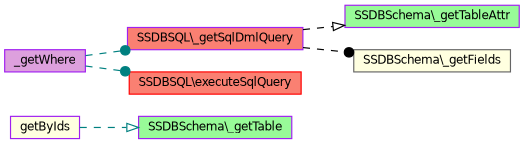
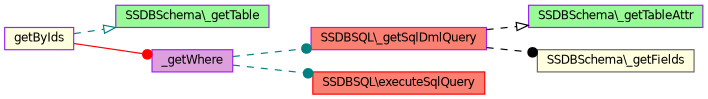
none -> (108, 49)
